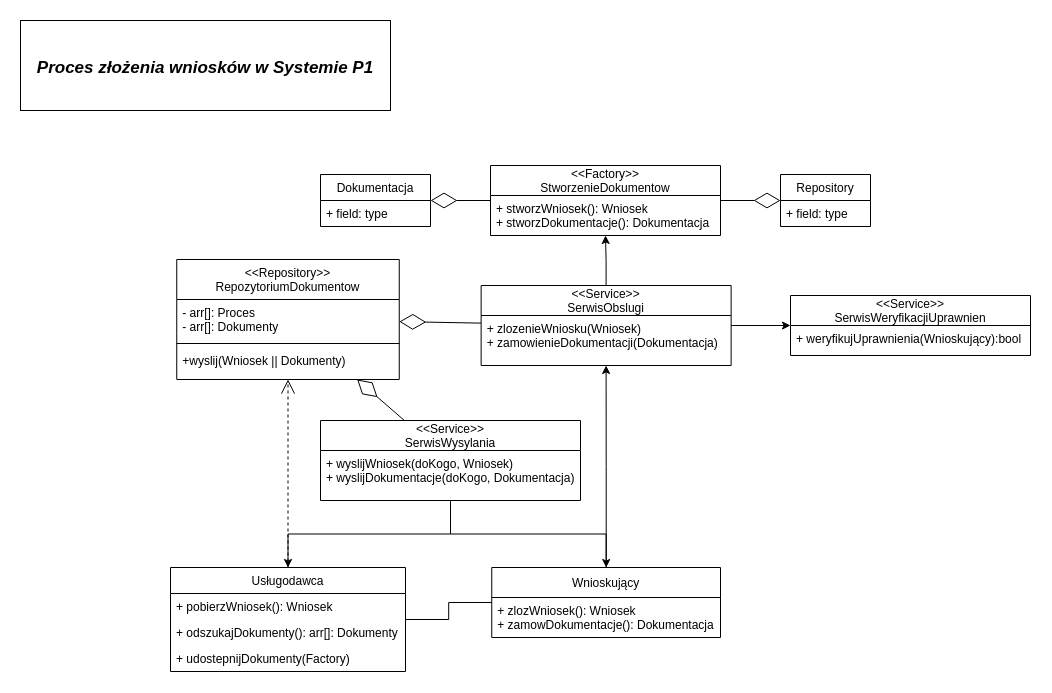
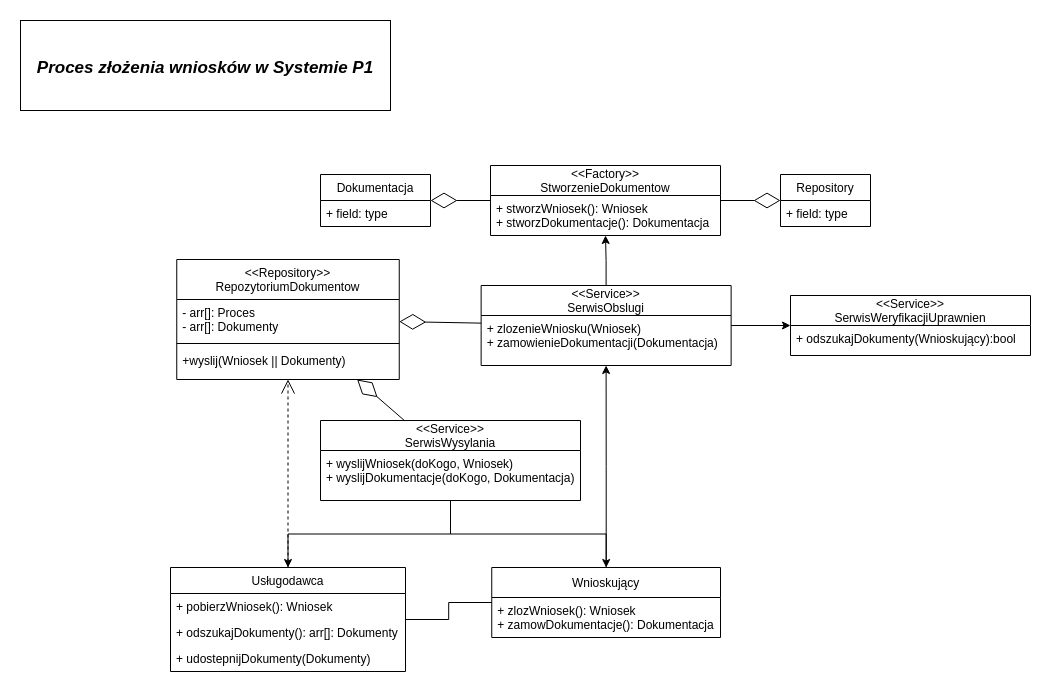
(919, 339) -> (914, 339)
(274, 659) -> (280, 659)
